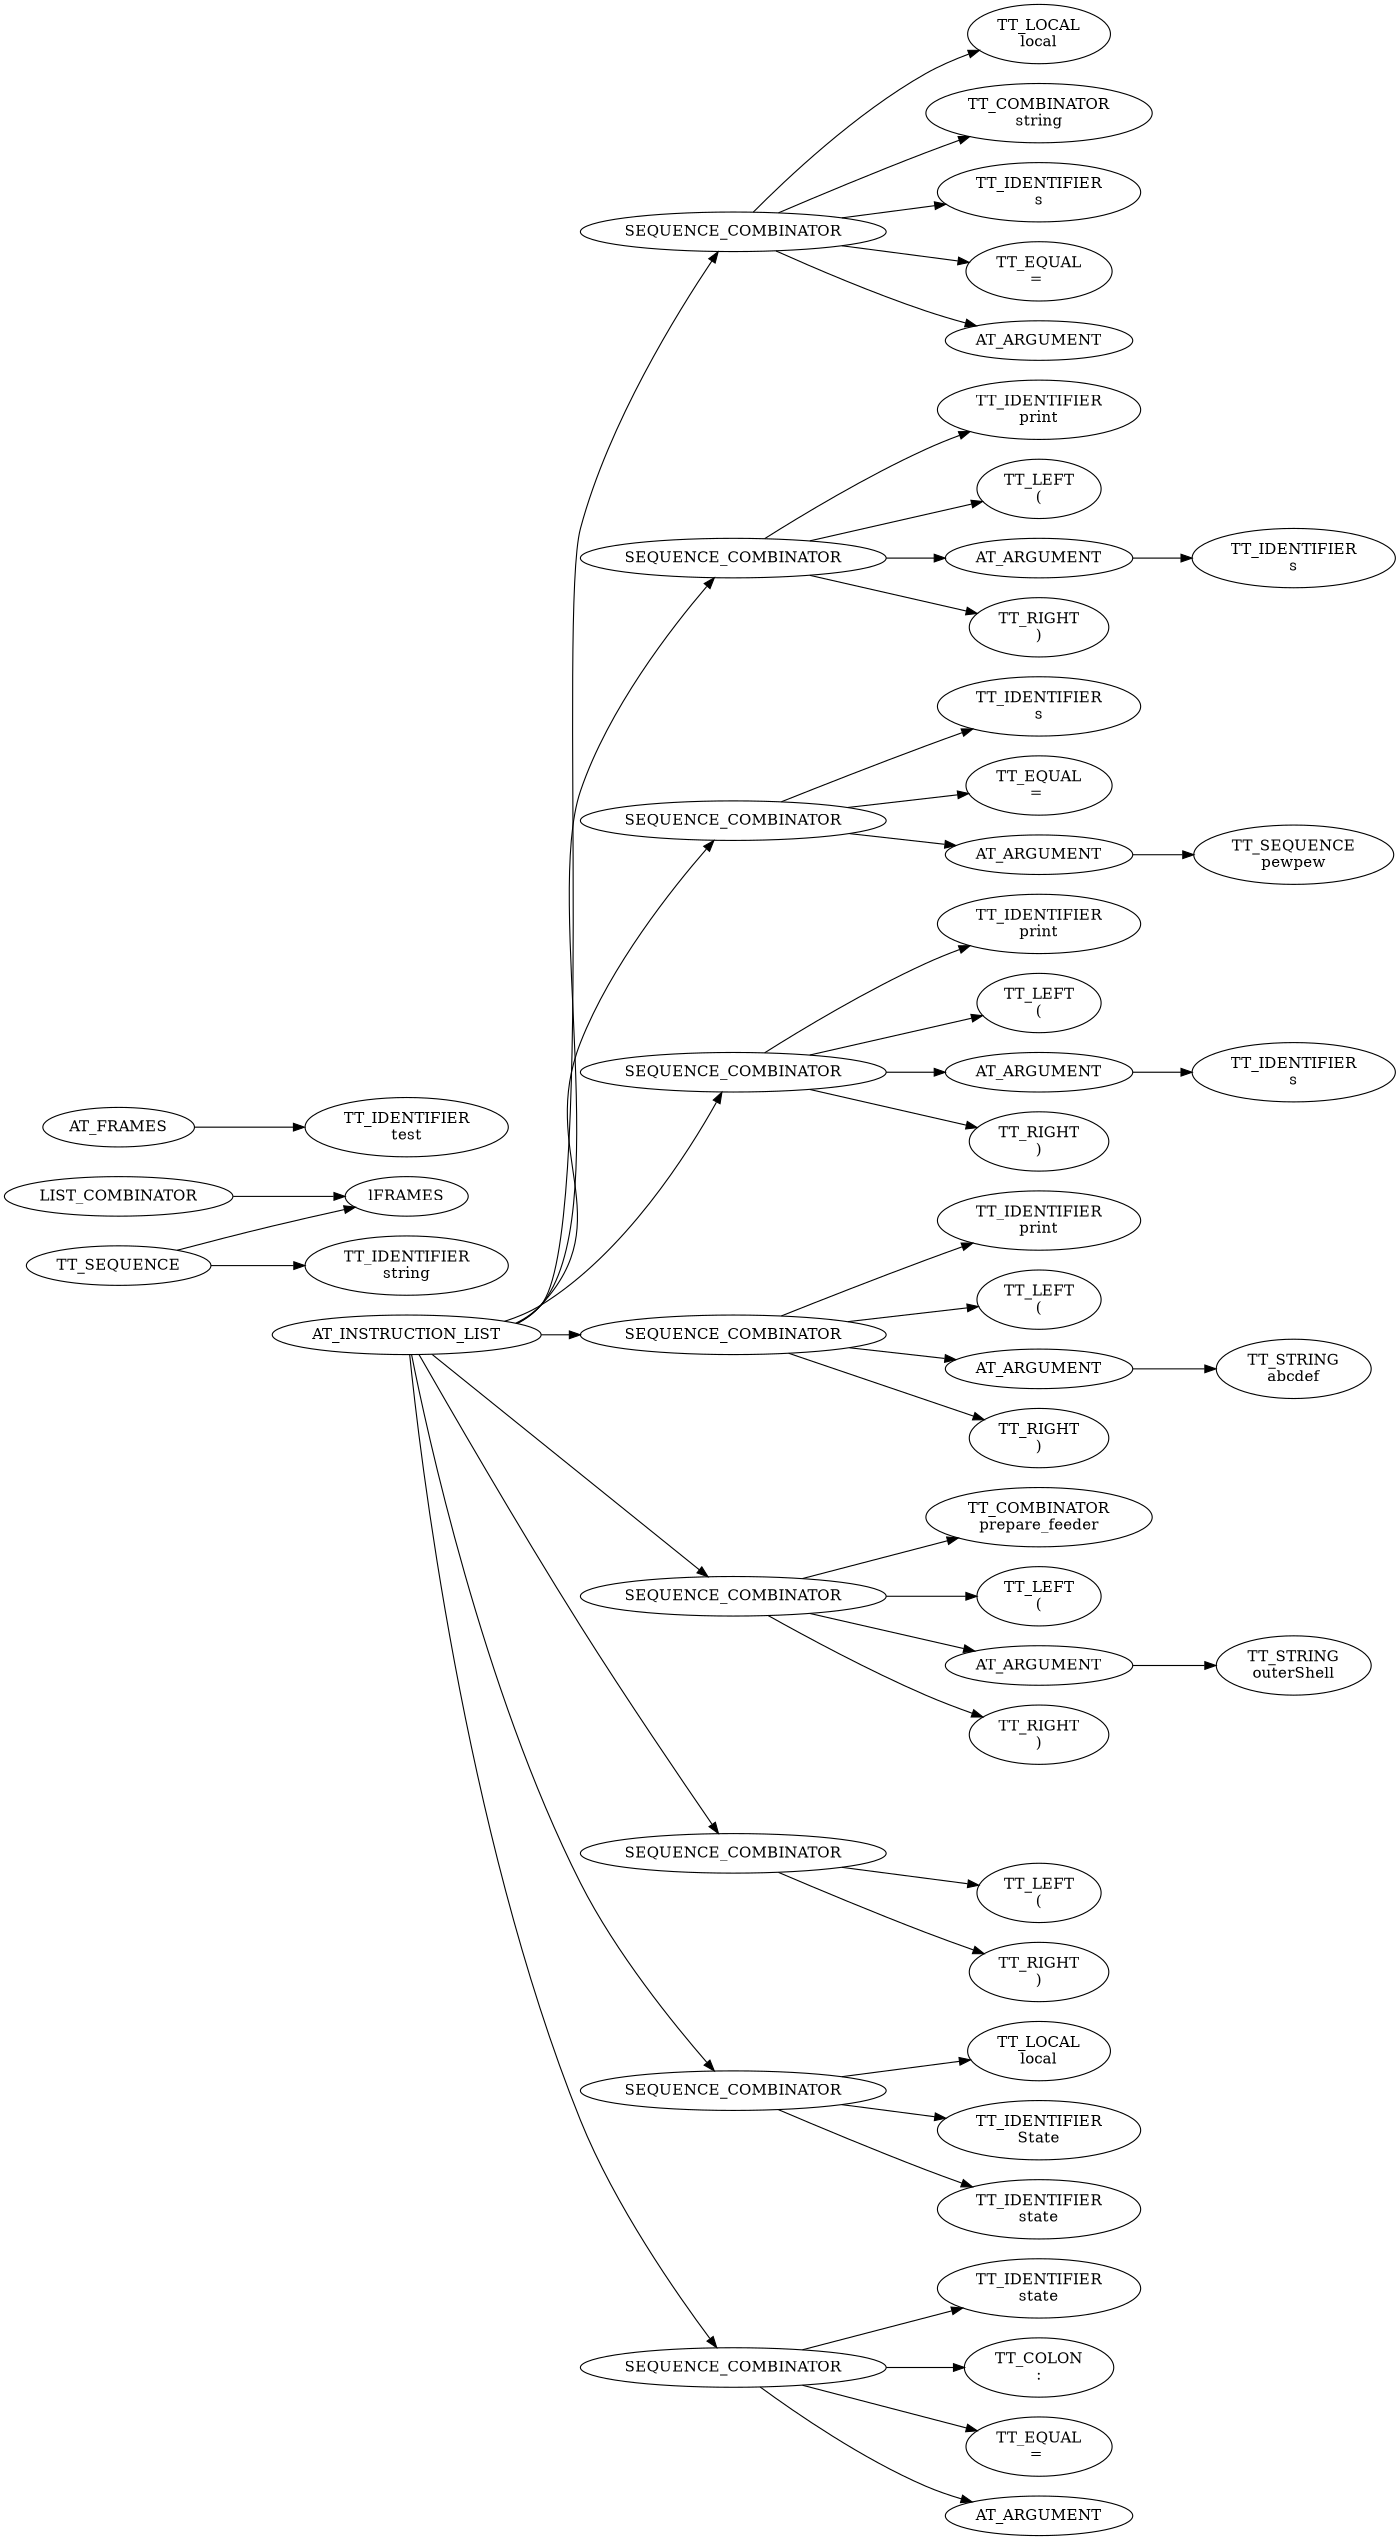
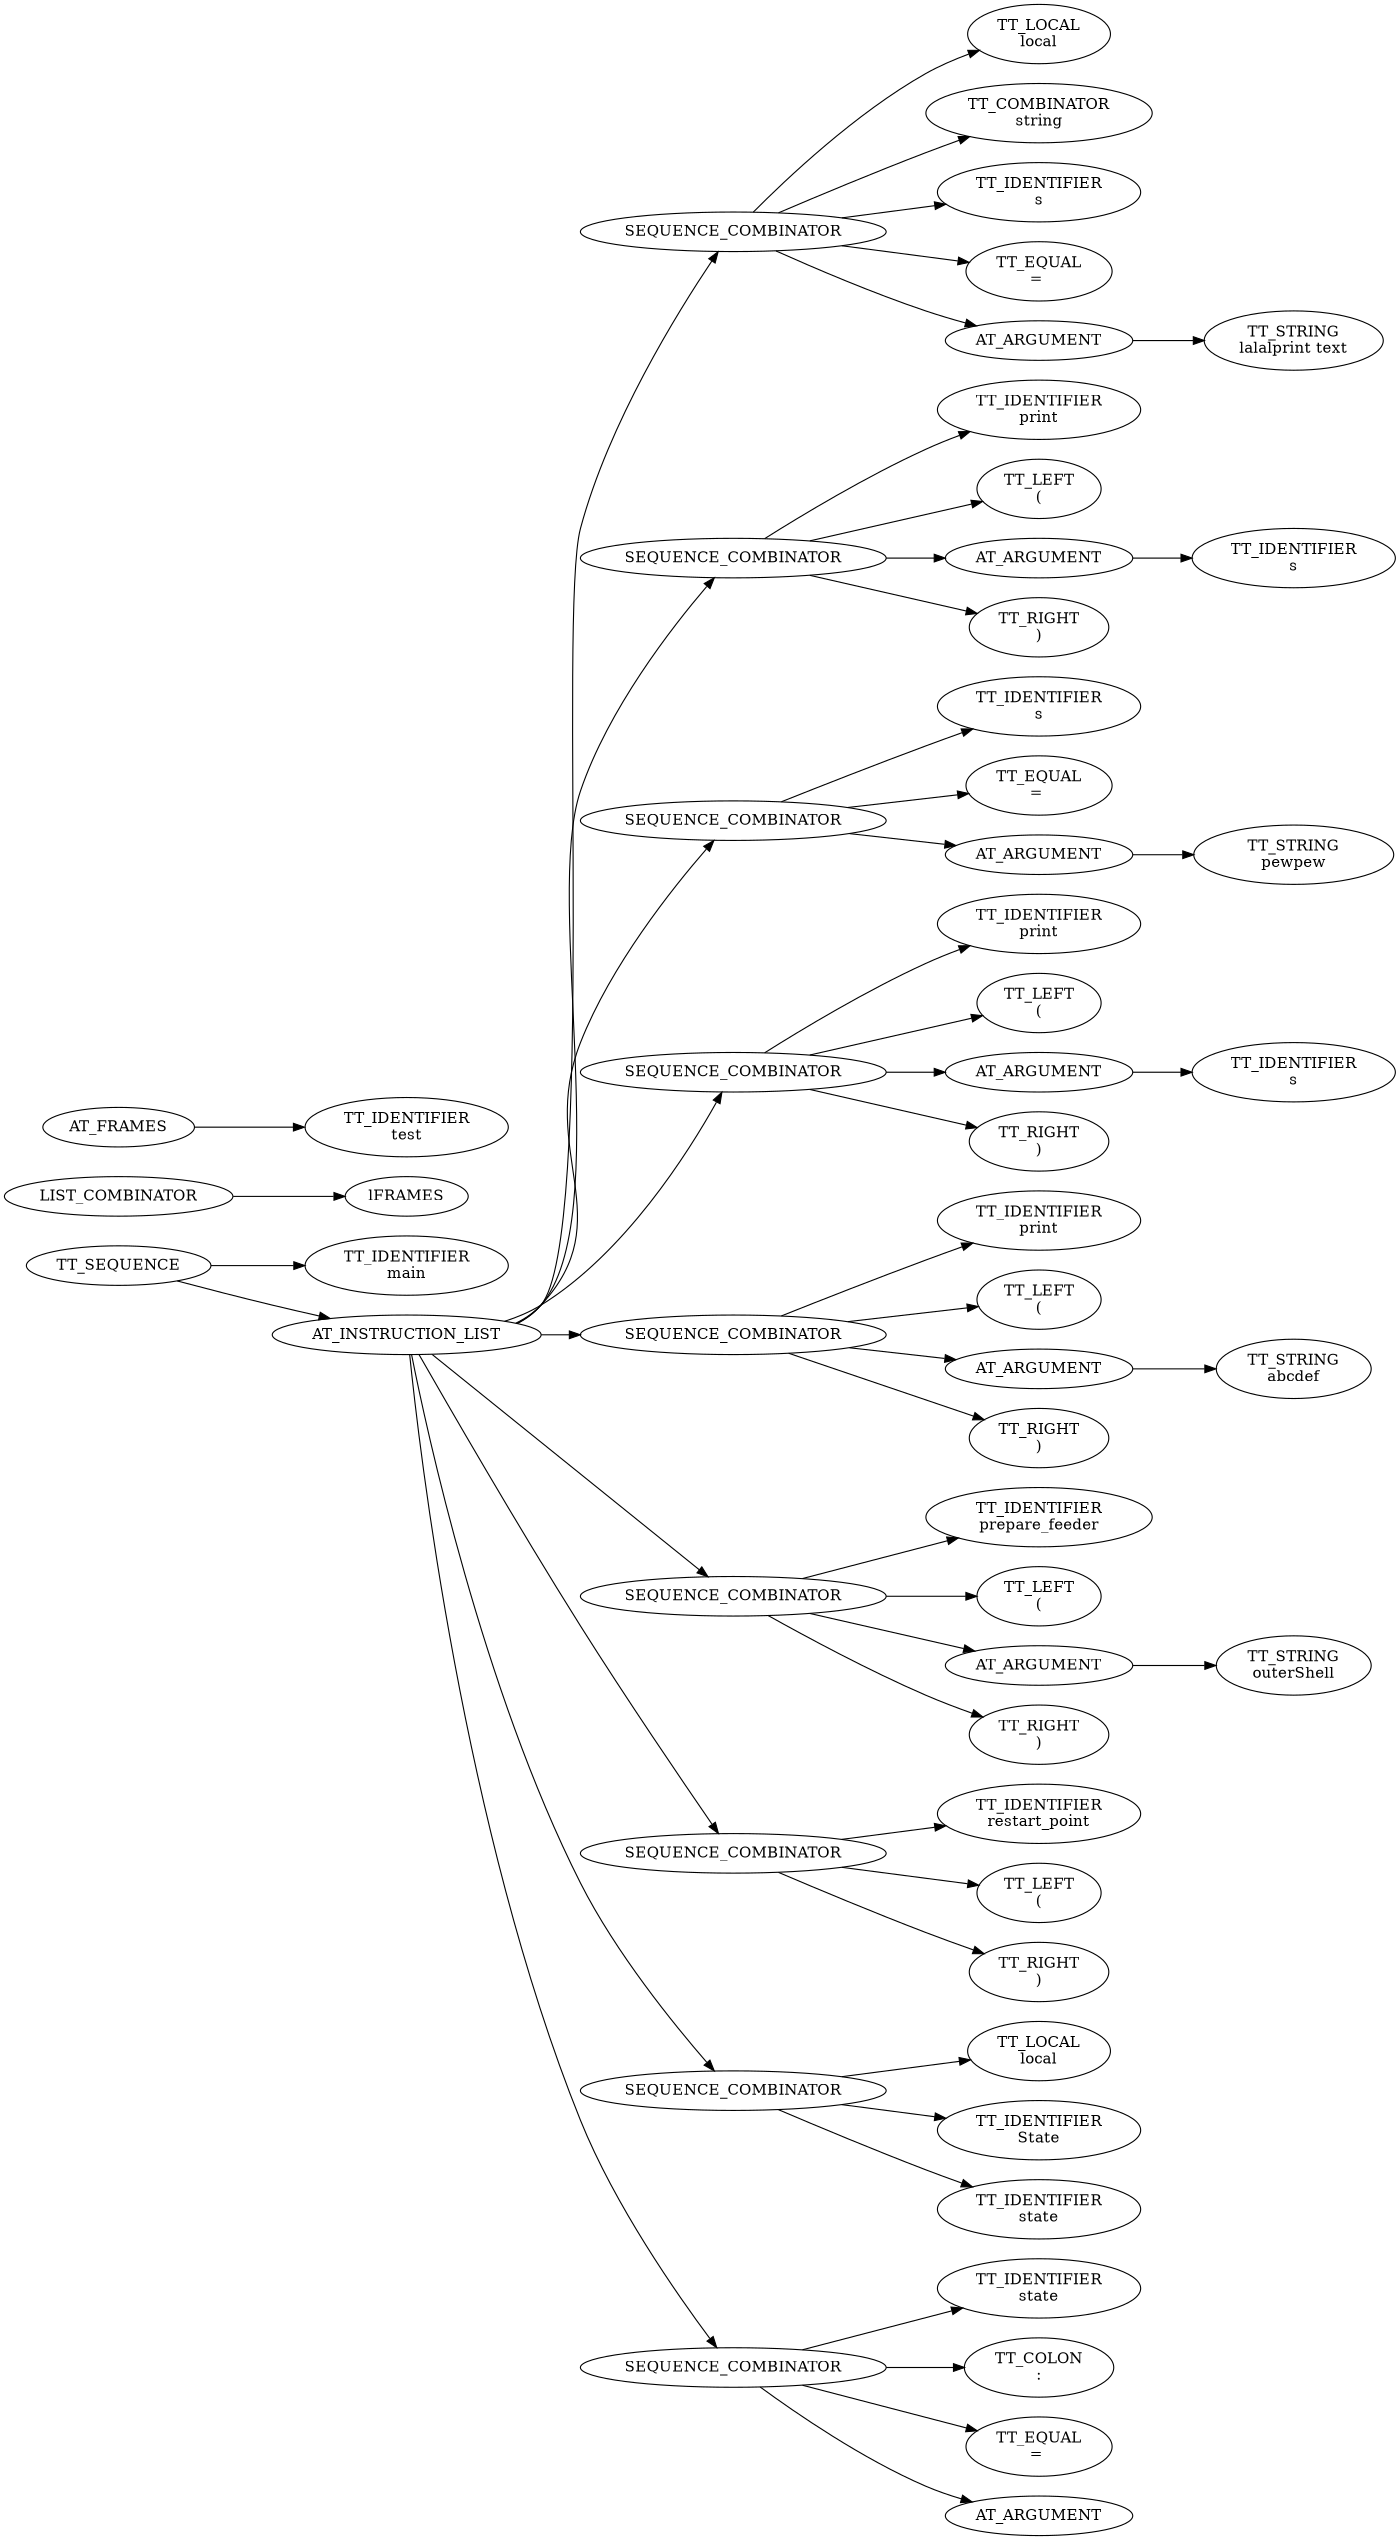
none -> (1294, 341)
(1294, 855) -> (1294, 855)
(261, 1229) -> (248, 1299)
(407, 1266) -> (407, 1266)
(1039, 1517) -> (1039, 1517)
none -> (1039, 1814)
